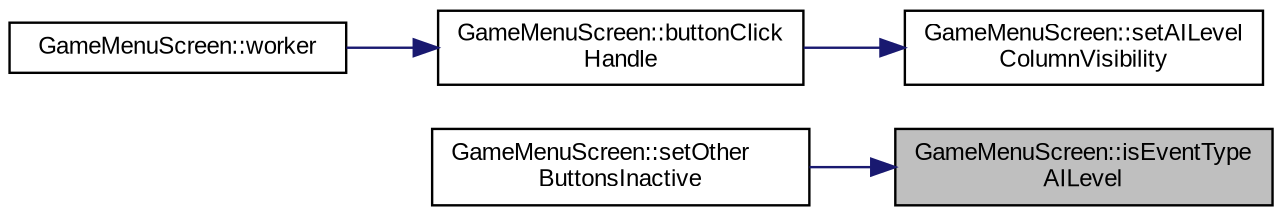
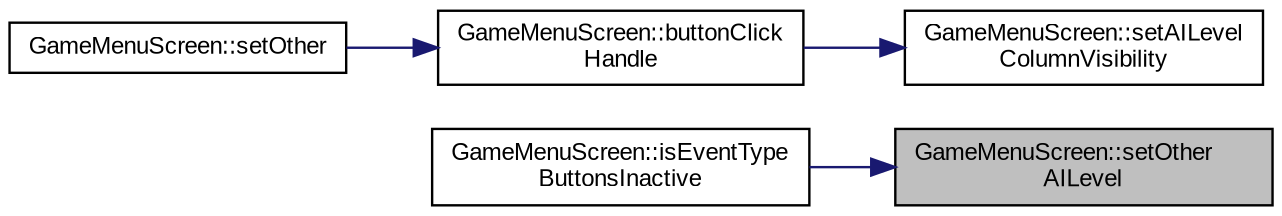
(178, 48) -> (178, 48)
(621, 167) -> (621, 167)
(1084, 167) -> (1084, 167)
